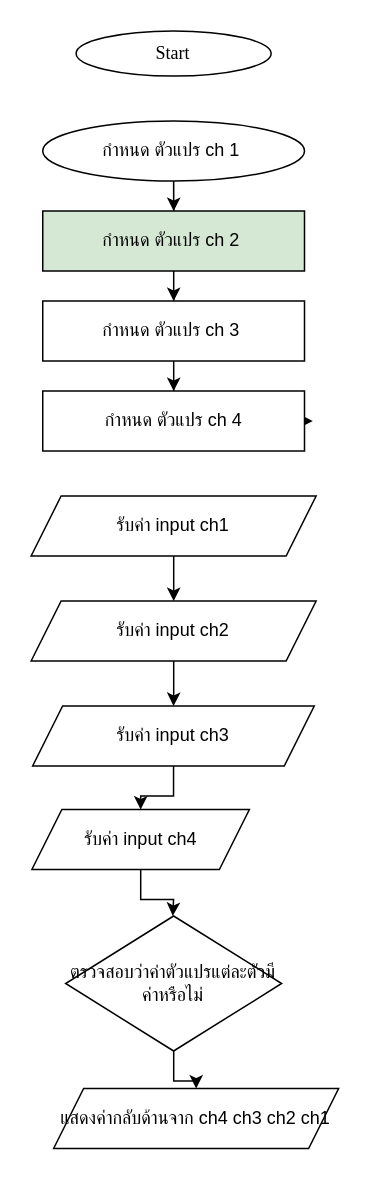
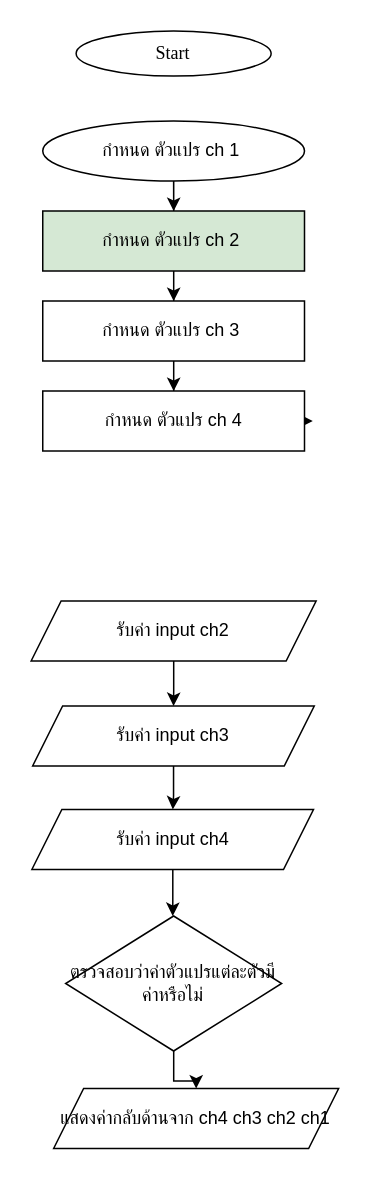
(174, 526) -> none
(174, 584) -> none
(141, 839) -> (173, 839)
